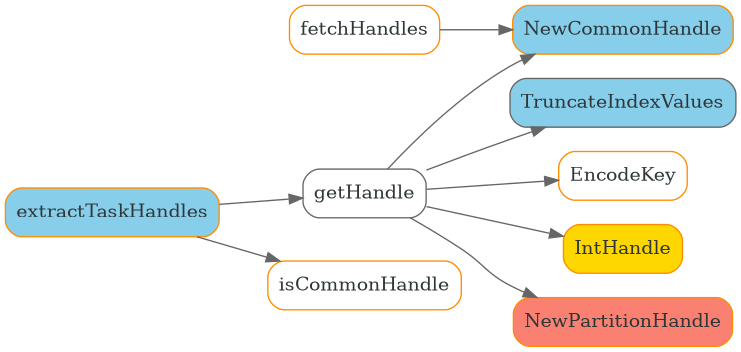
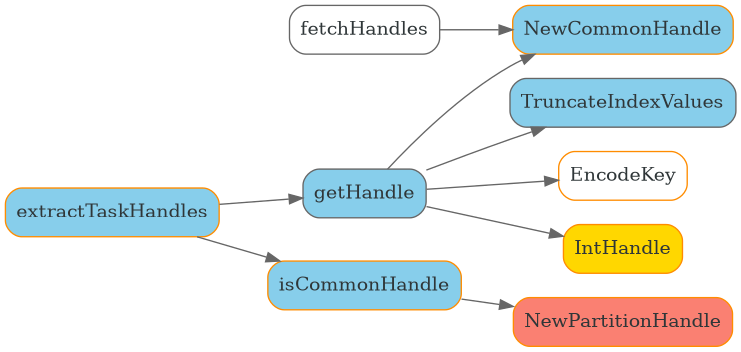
(365, 30) -> (365, 30)
(365, 193) -> (365, 193)
(468, 254) -> (480, 302)
(365, 285) -> (365, 285)
